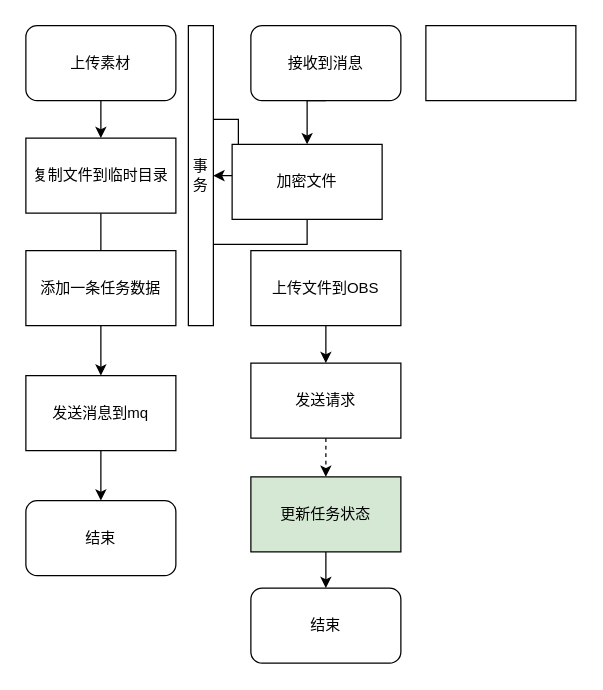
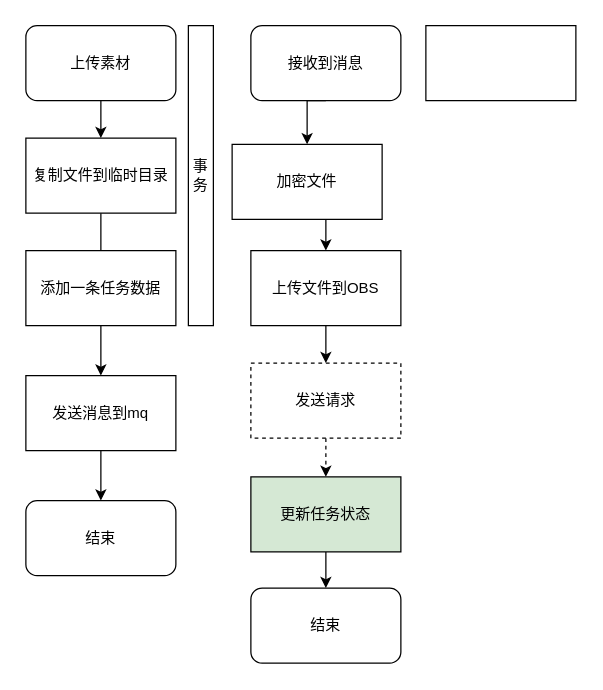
(272, 244) -> (326, 230)
(326, 401) -> (326, 401)
